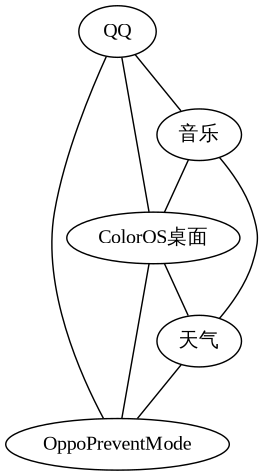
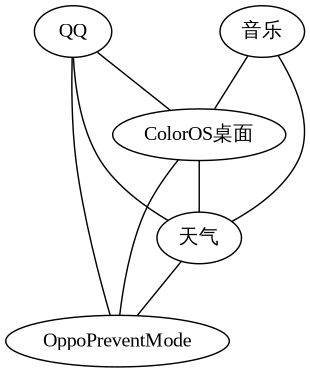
(158, 83) -> (96, 153)
